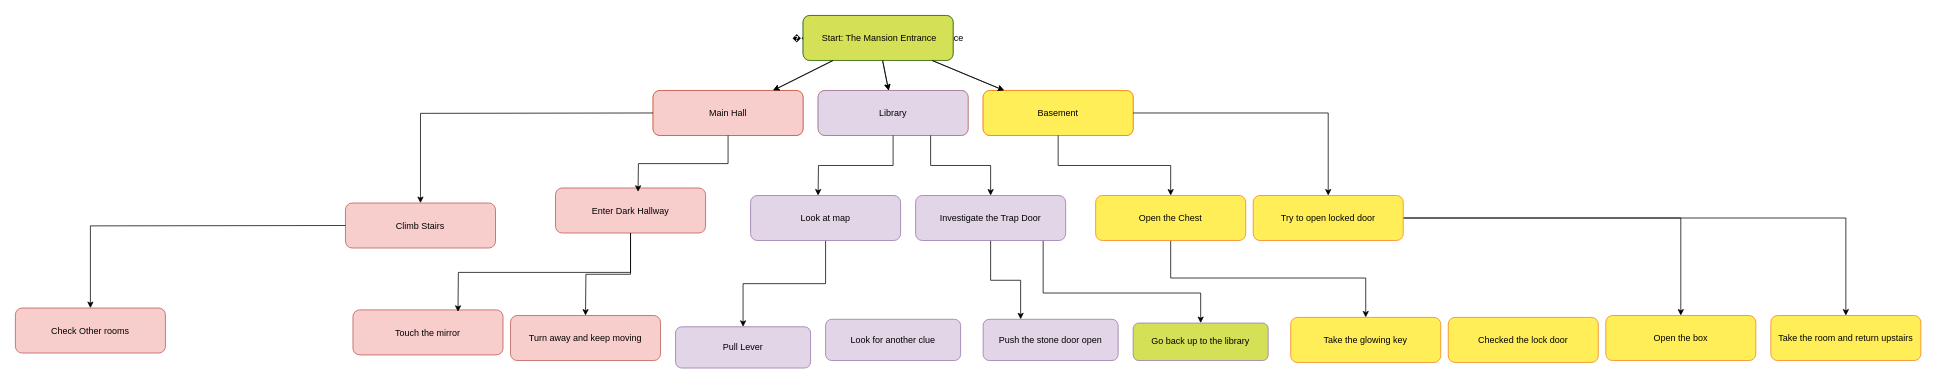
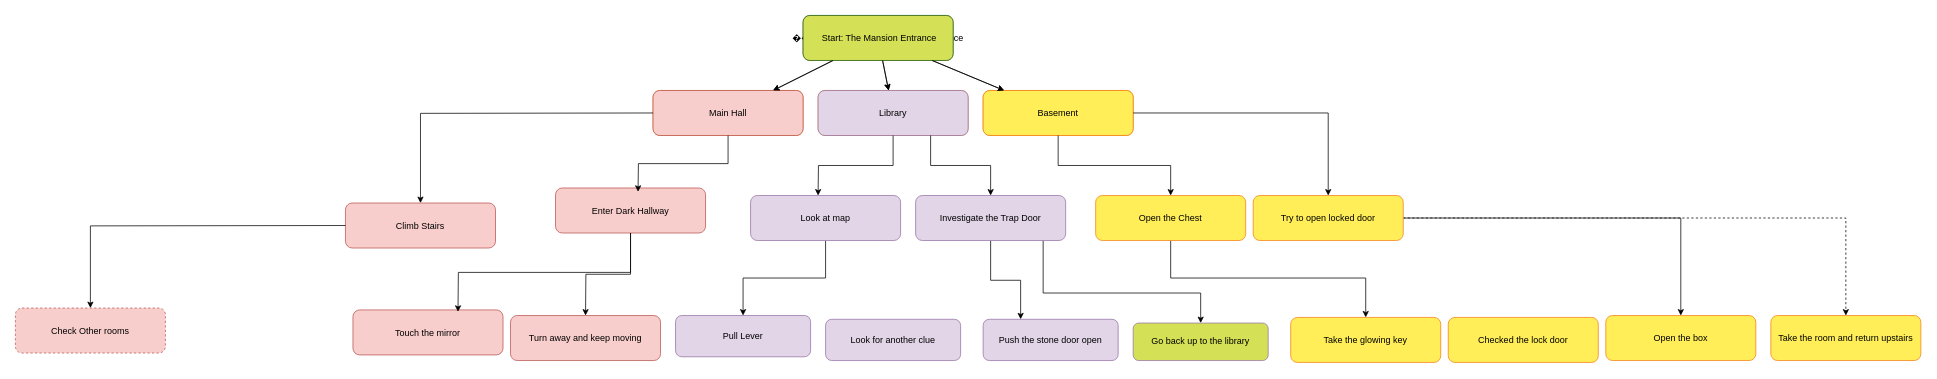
(1809, 218) -> (1809, 218)
(90, 330) -> (90, 330)
(743, 347) -> (743, 336)
